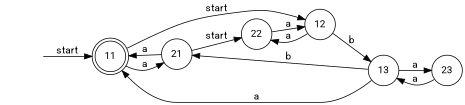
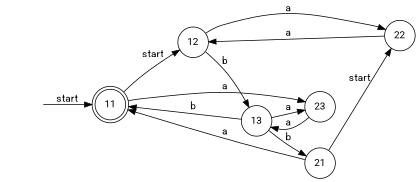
(142, 70) -> (213, 93)
(257, 97) -> (193, 106)
